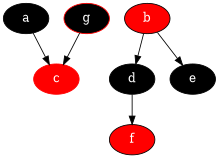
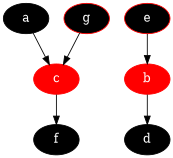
(147, 19) -> (147, 79)
(167, 45) -> (147, 45)
(193, 79) -> (147, 19)
(132, 105) -> (56, 105)
(132, 140) -> (56, 140)
